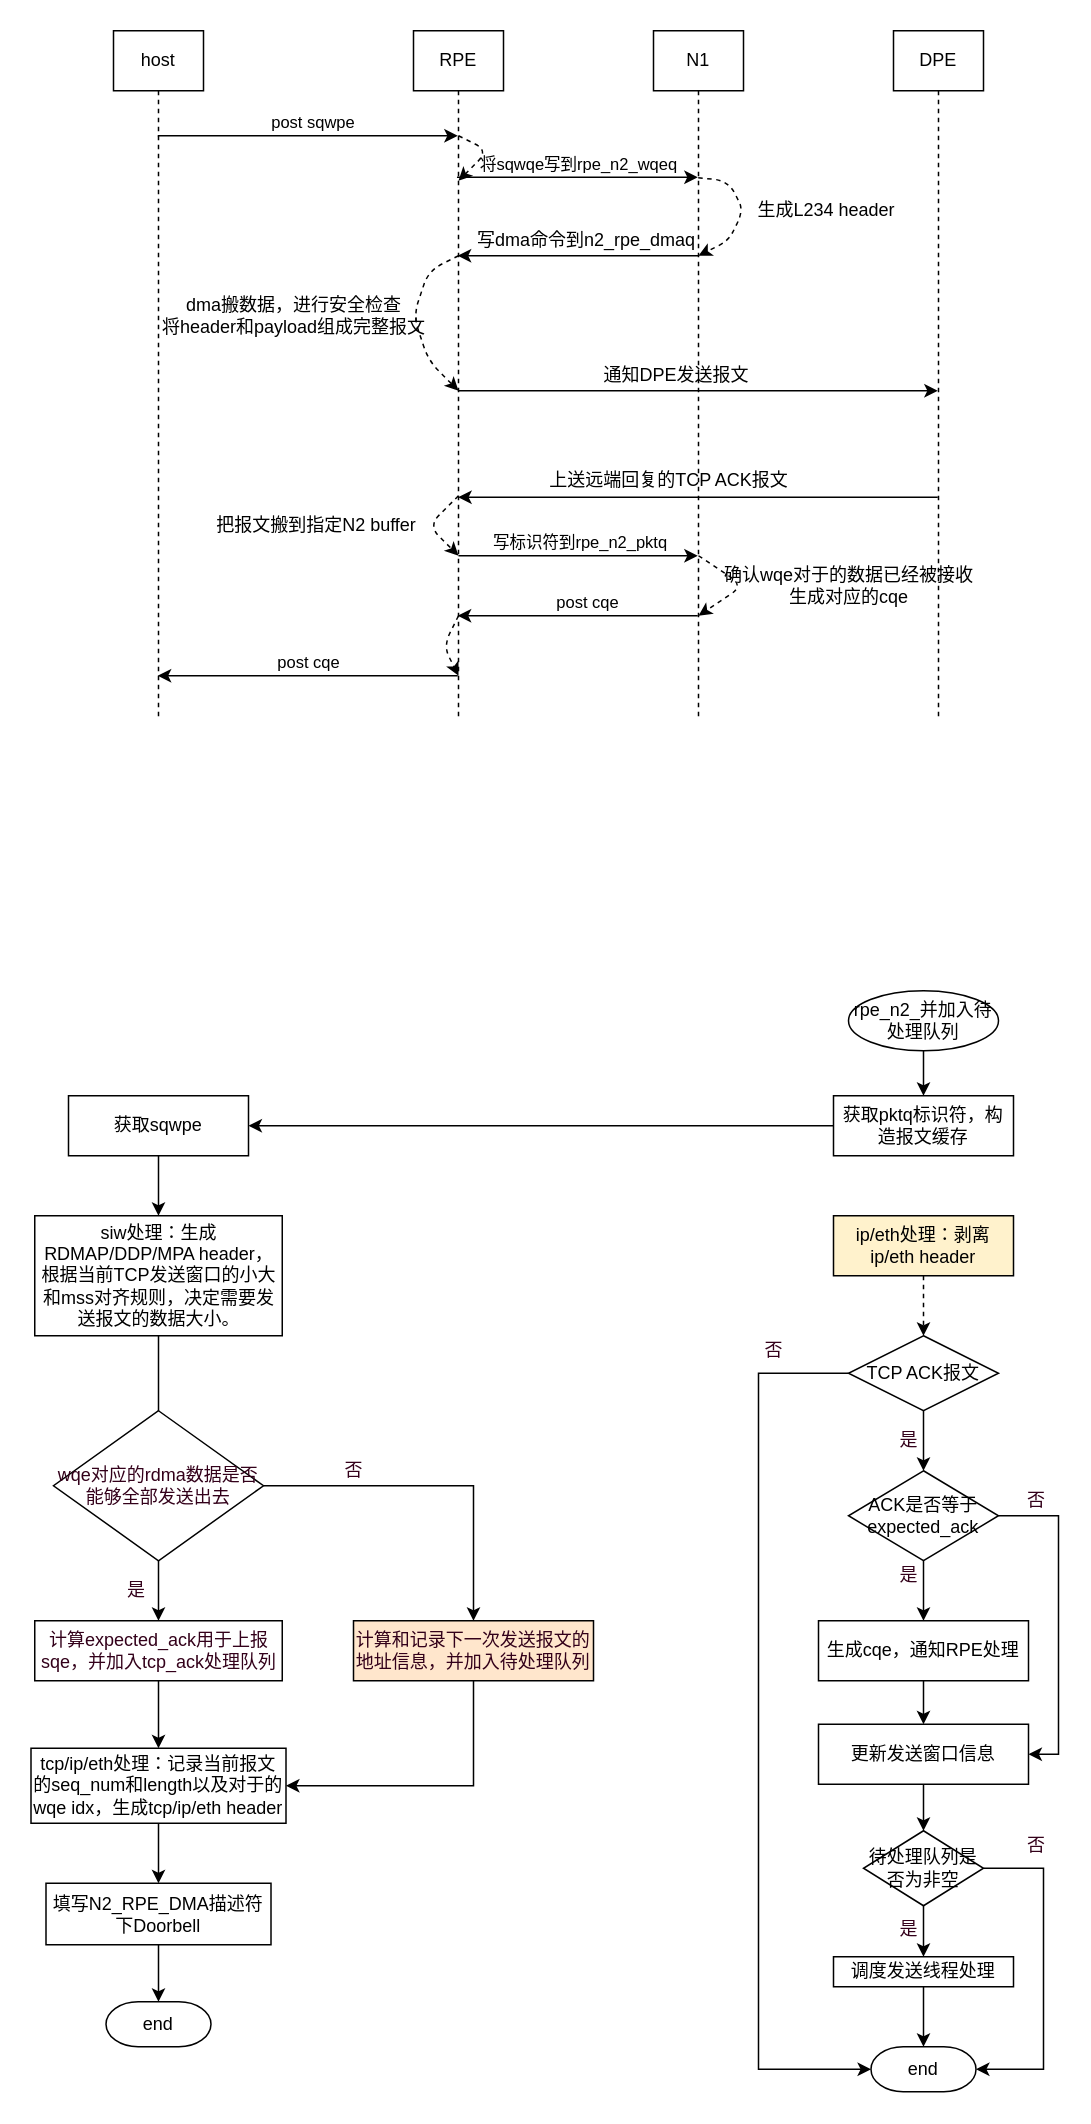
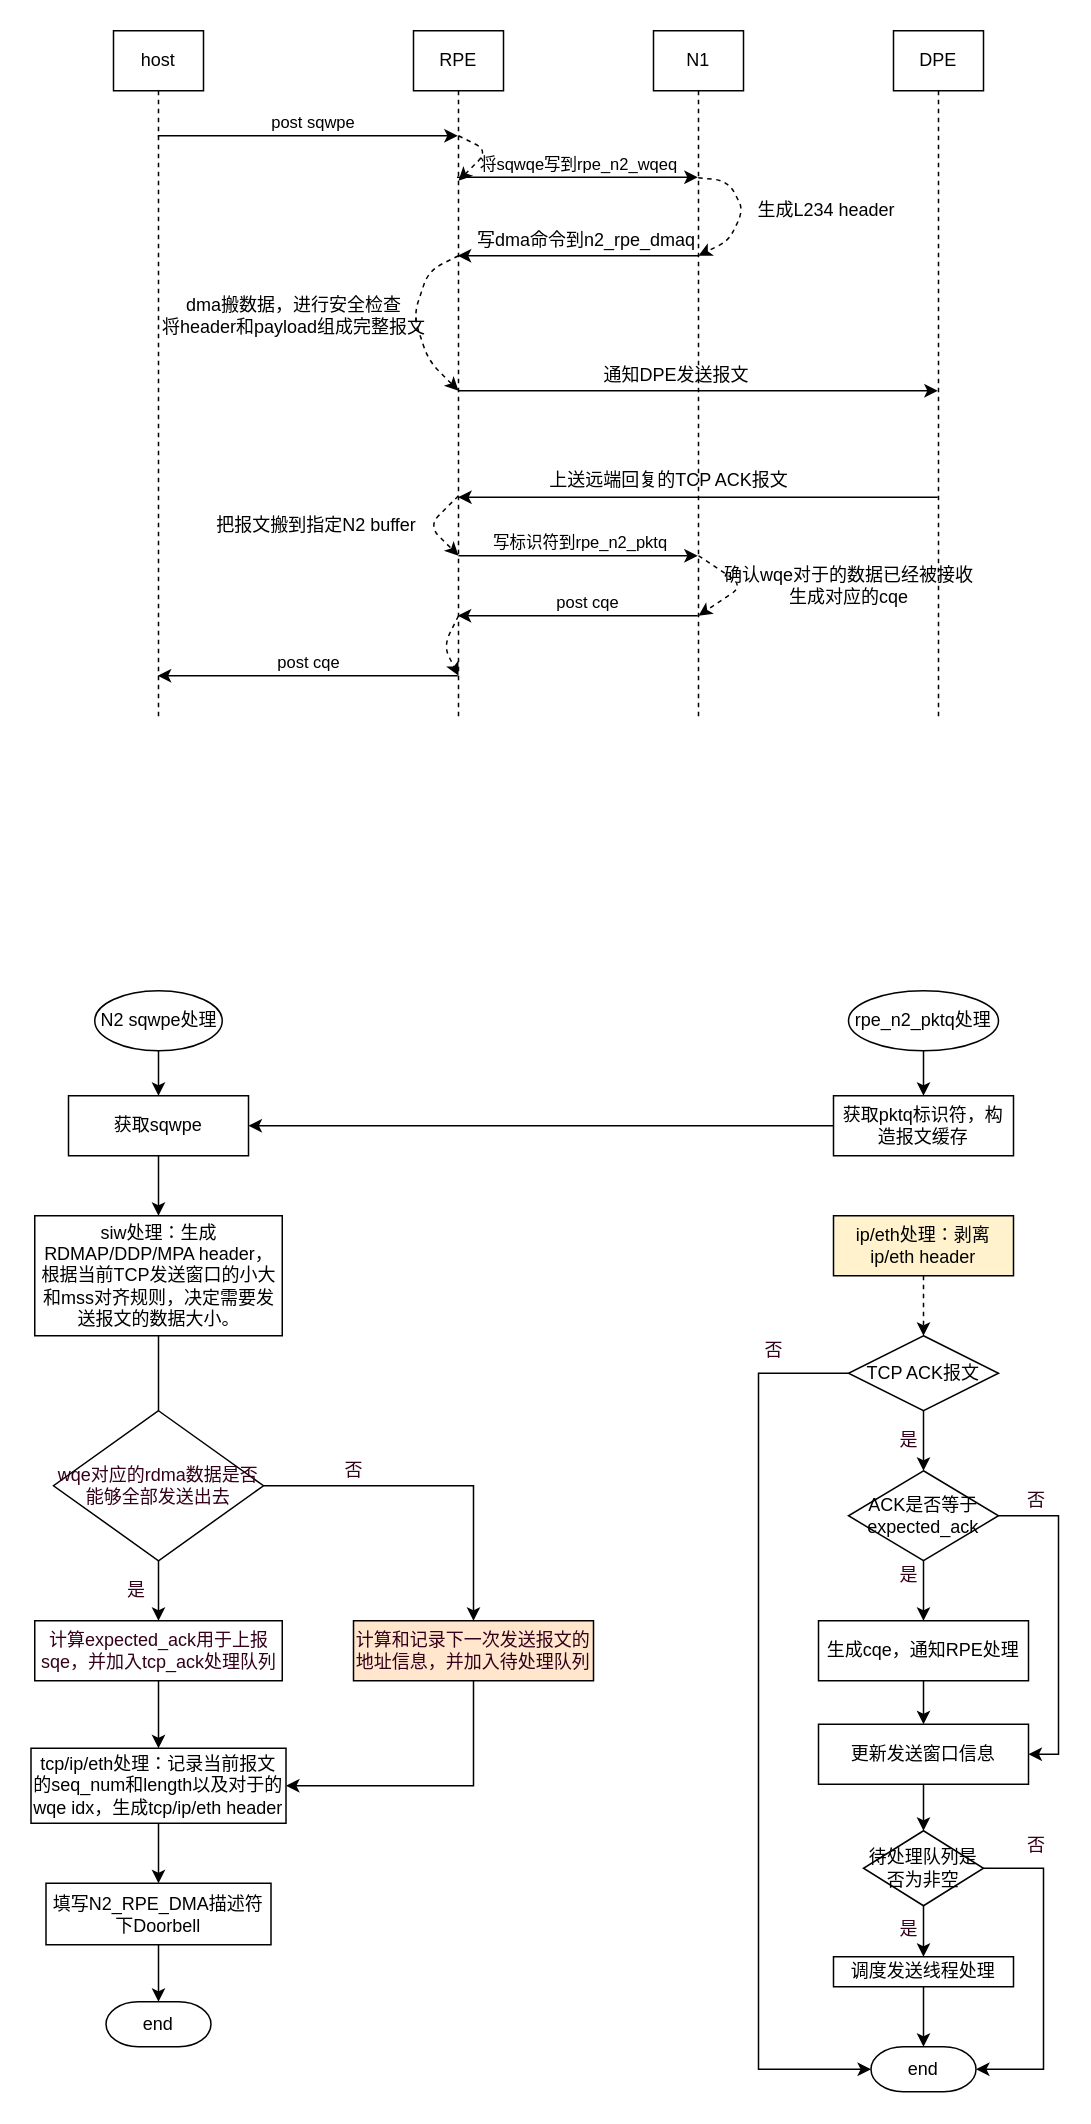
none -> (158, 1021)
(923, 1021) -> (923, 1021)
none -> (158, 1079)
